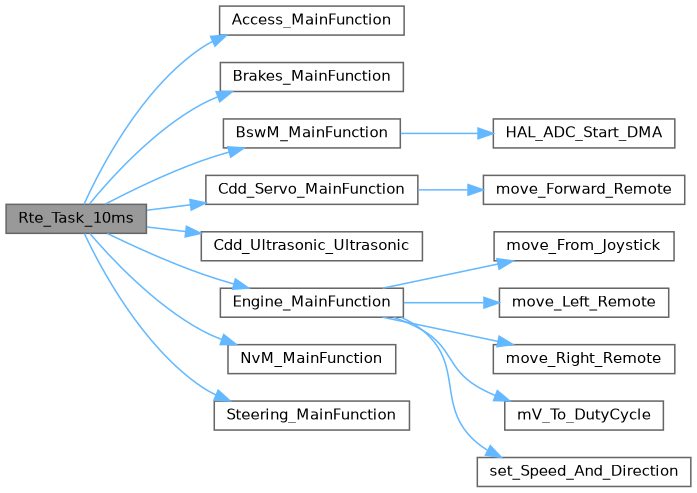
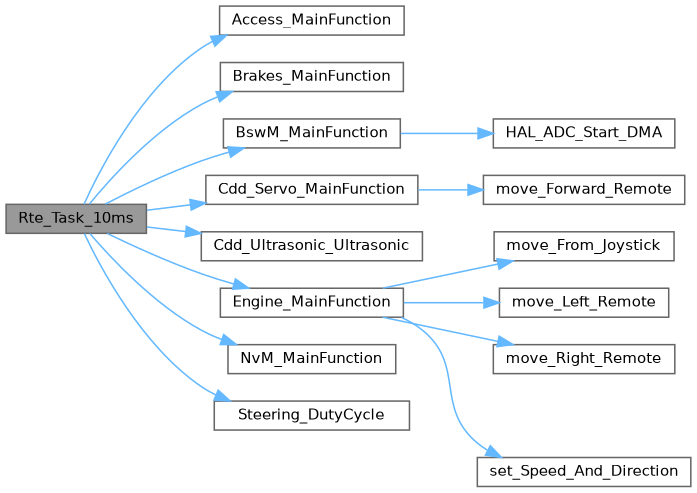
(312, 416) -> (312, 416)
(584, 416) -> none
